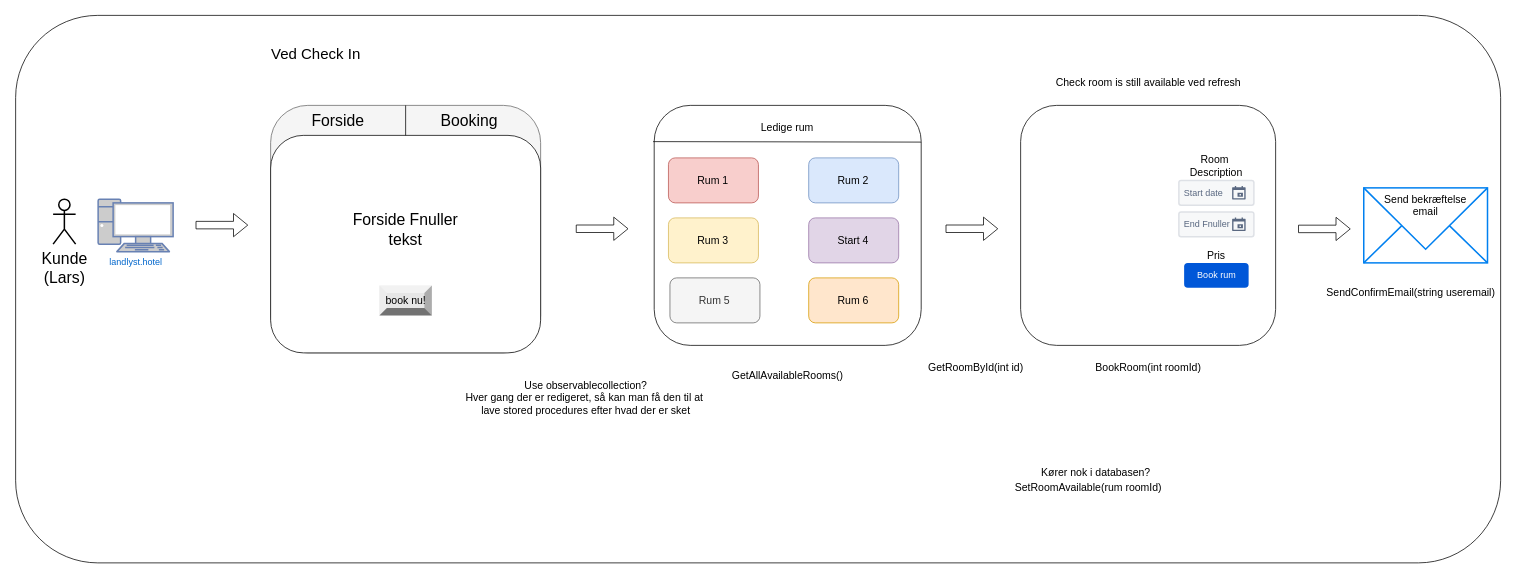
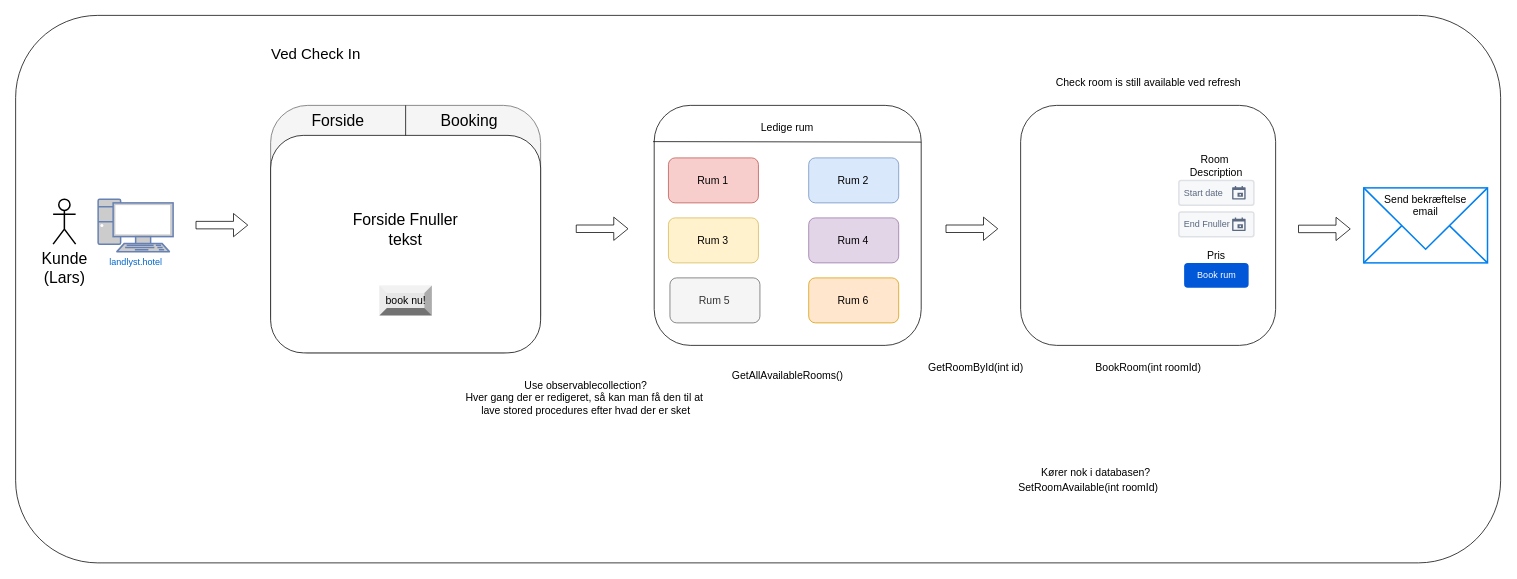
(853, 240) -> (853, 240)
(1410, 293) -> none
(1088, 488) -> (1088, 488)
